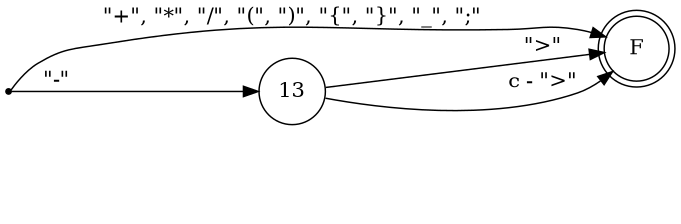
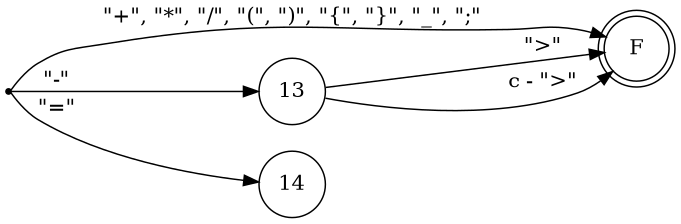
none -> (292, 184)
